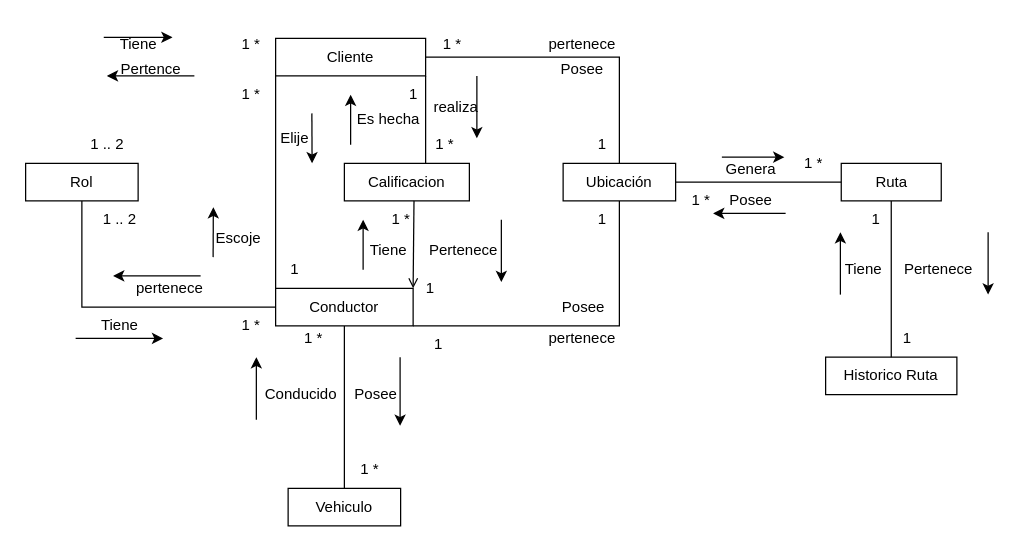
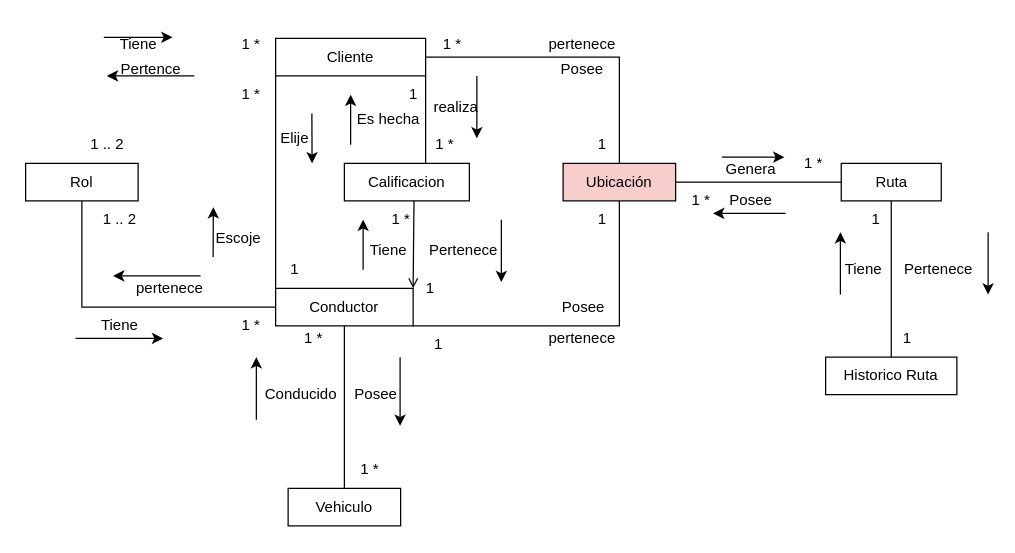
(619, 182) -> (619, 182)
